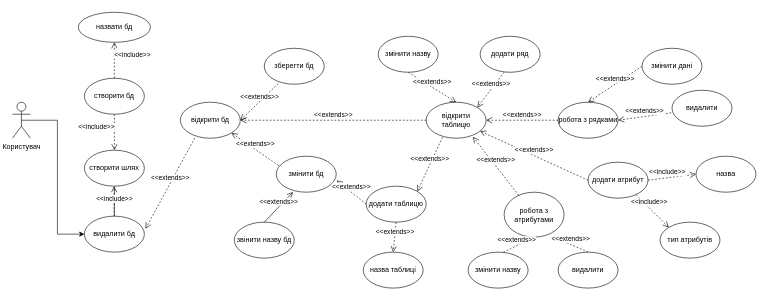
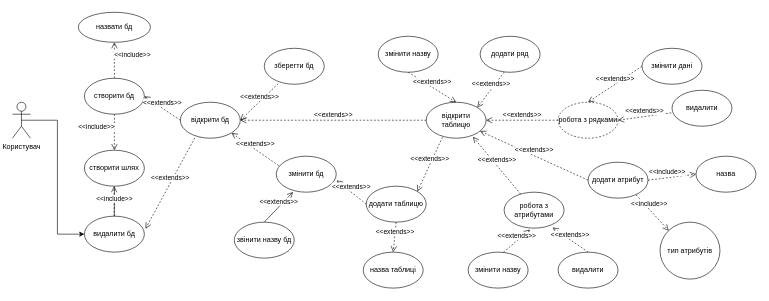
none -> (163, 109)
(588, 120) -> (588, 120)
(534, 215) -> (534, 210)
(690, 240) -> (690, 251)
